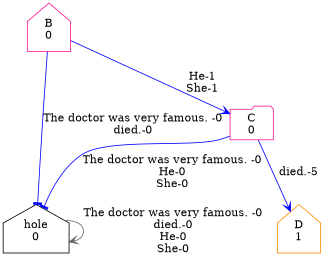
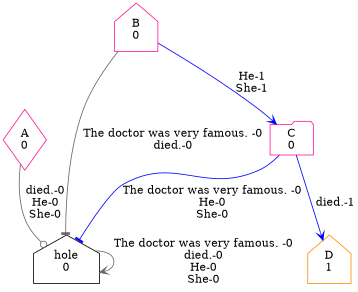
(42, 126) -> (76, 136)
none -> (25, 140)
(299, 172) -> (335, 203)
